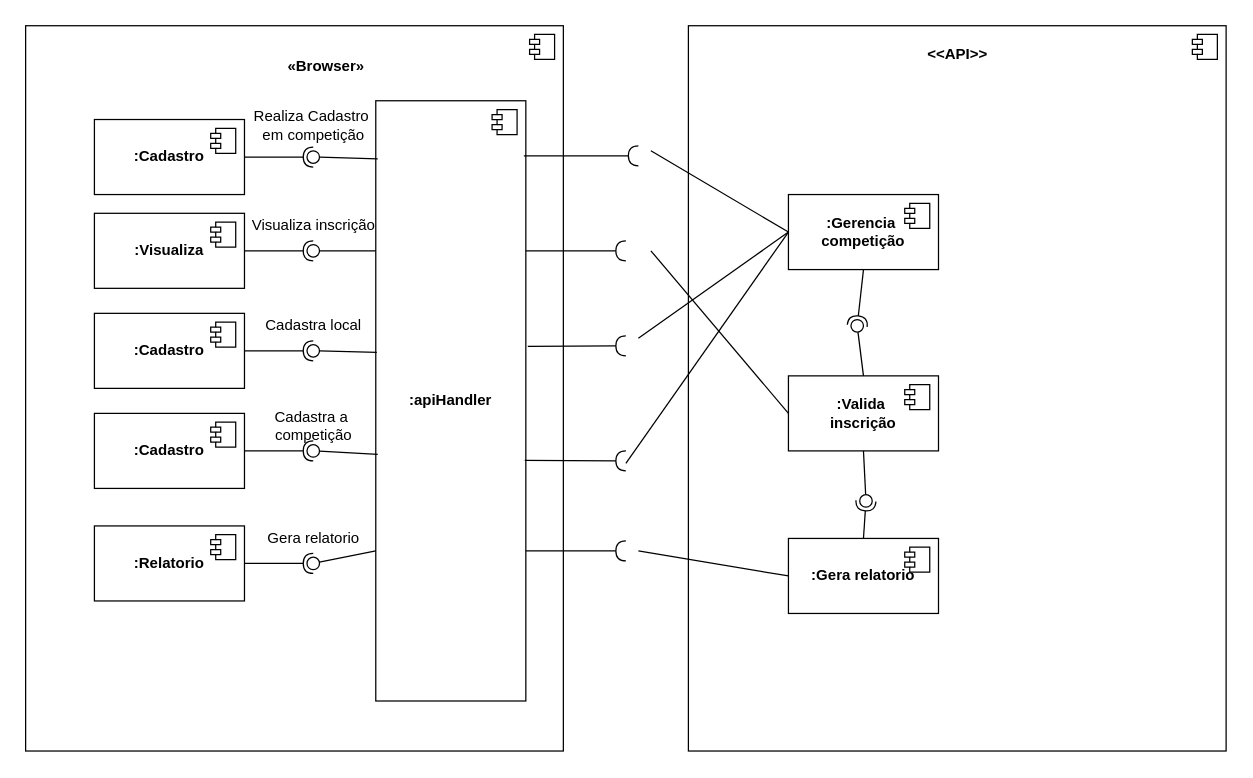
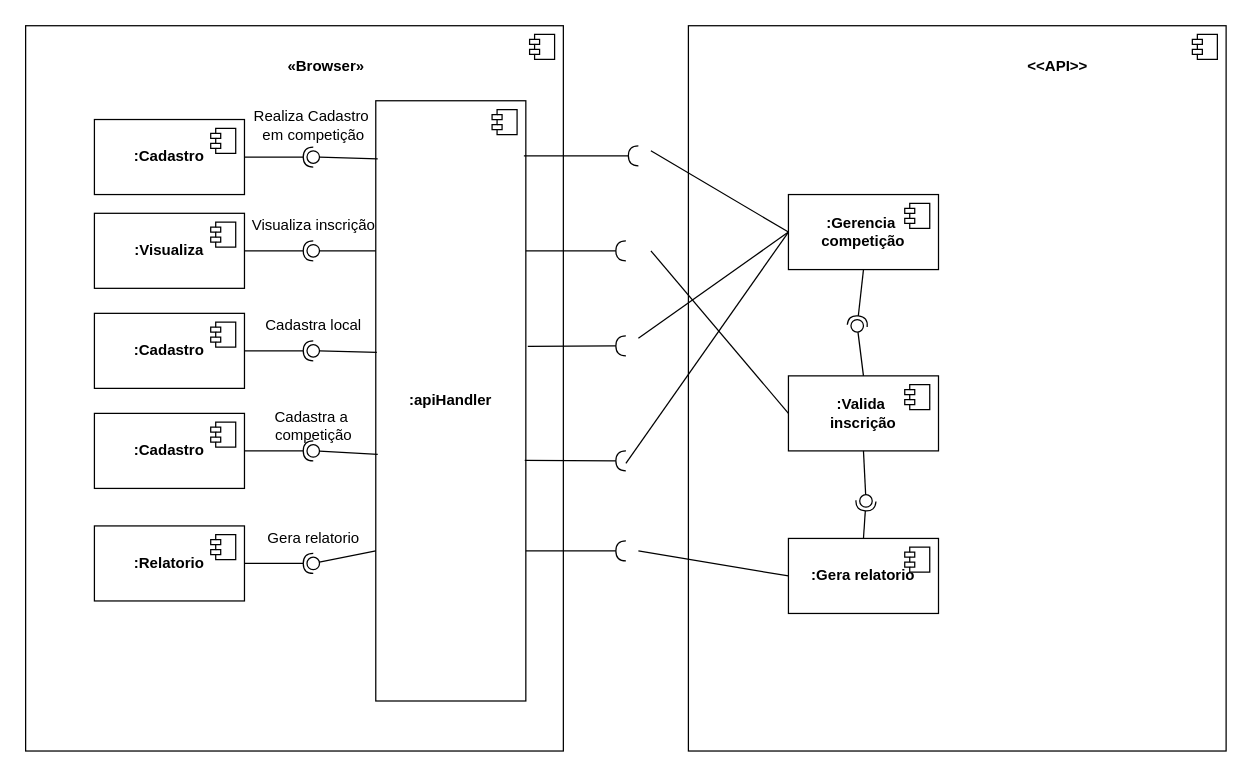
(957, 54) -> (1057, 67)
